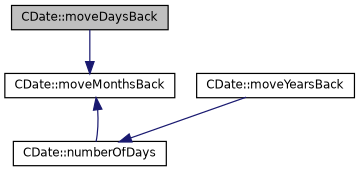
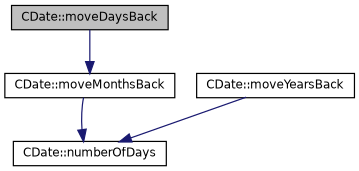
(98, 126) -> (82, 114)
